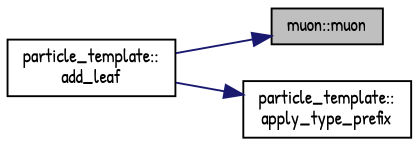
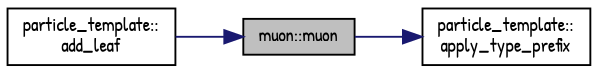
(200, 87) -> (379, 37)
